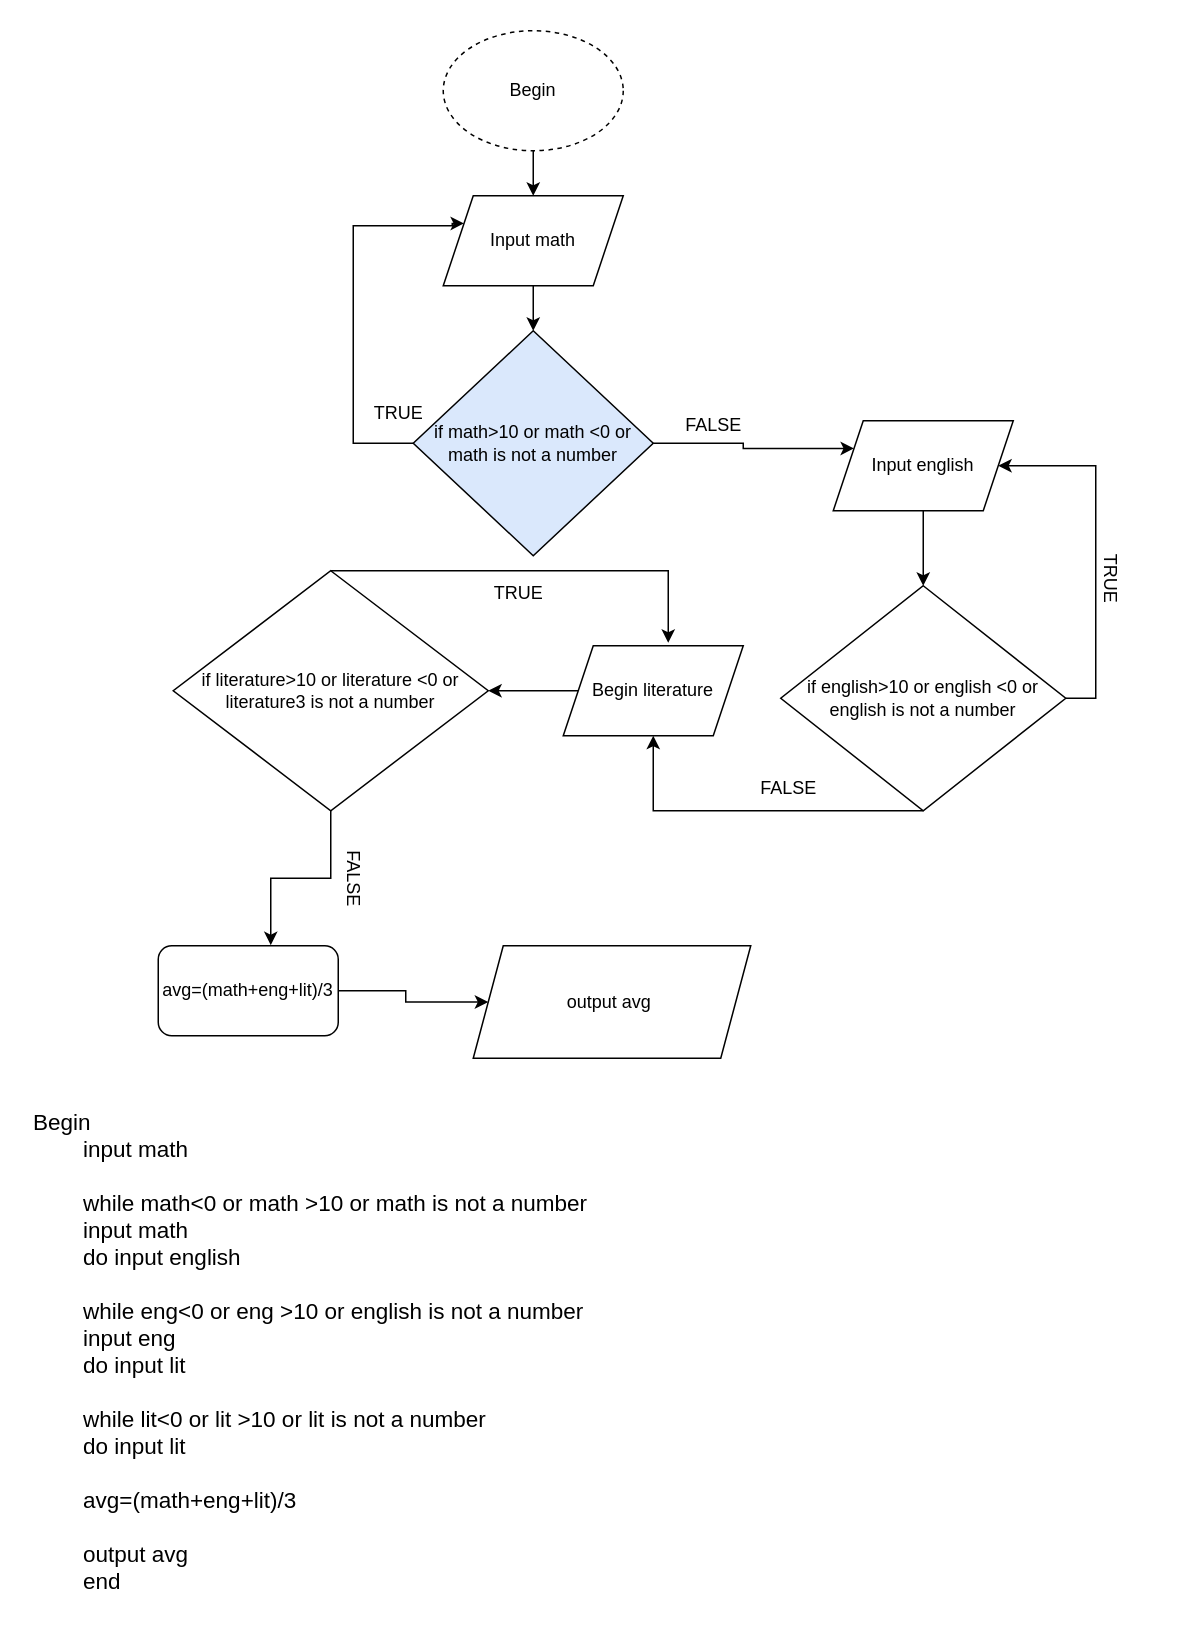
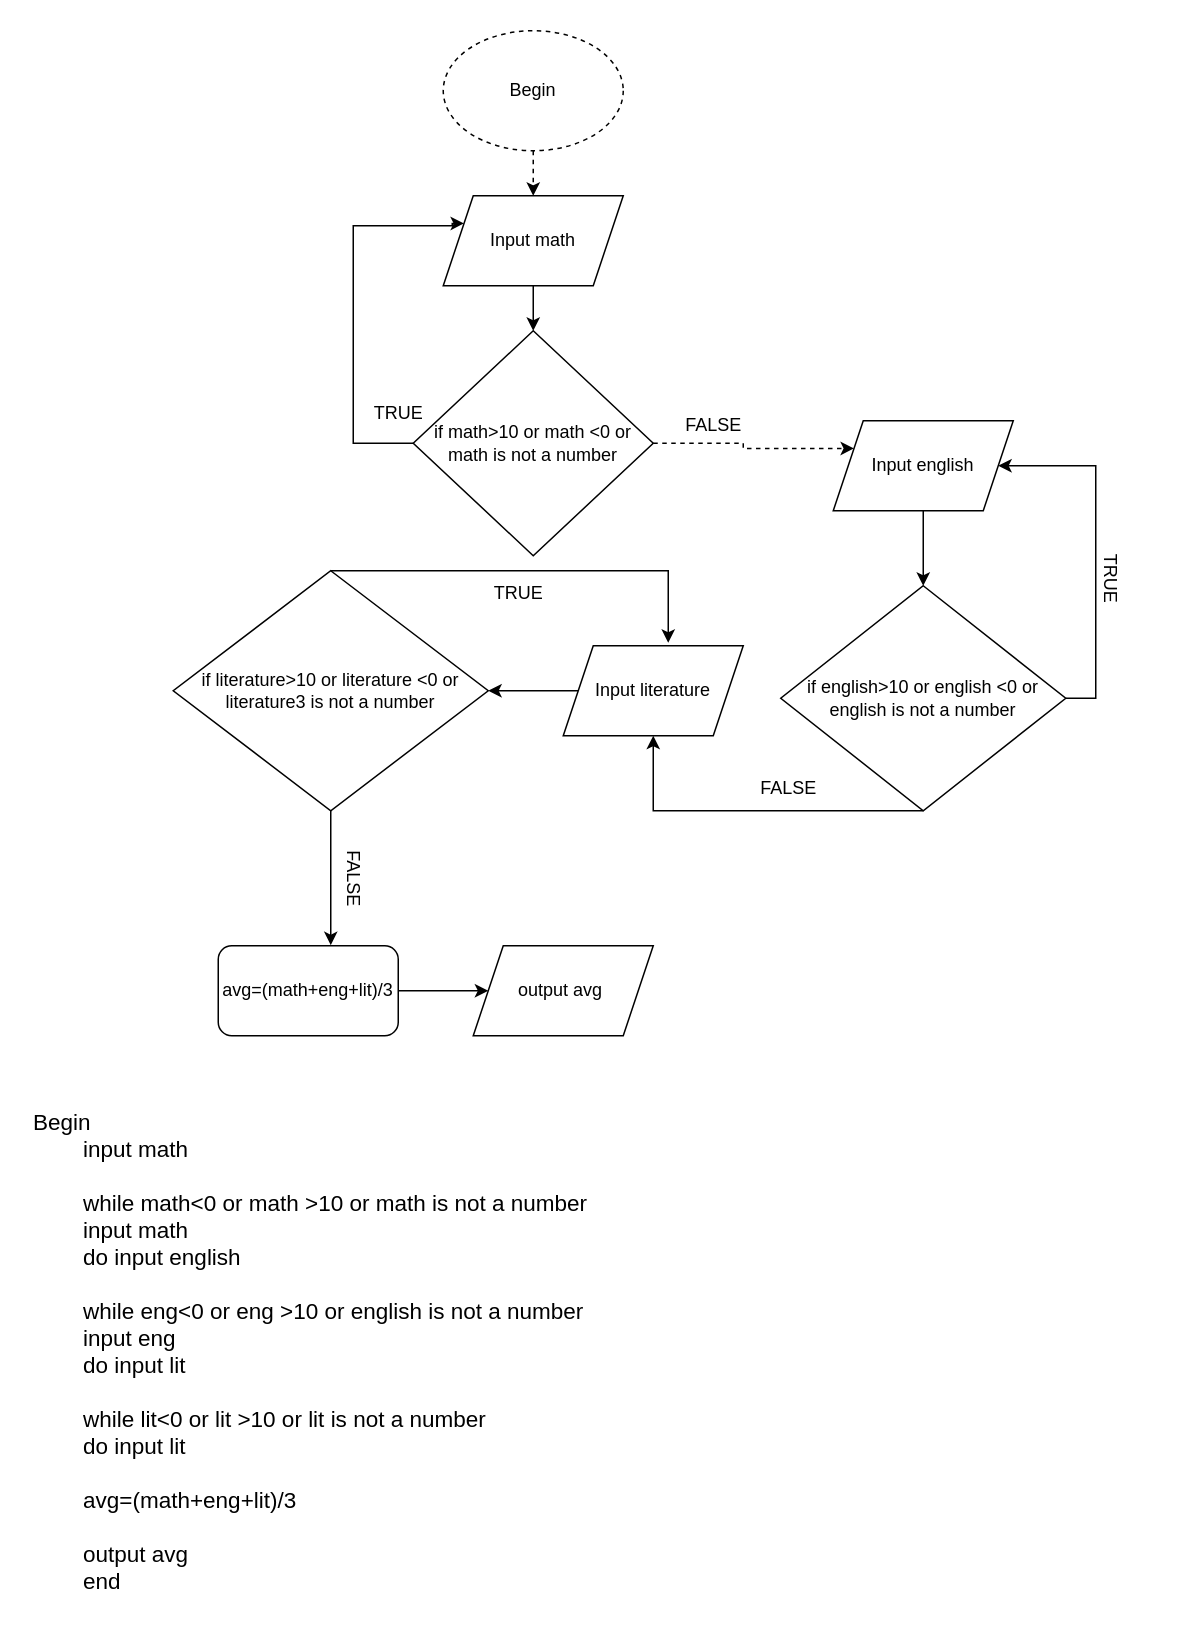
(533, 169) -> (533, 169)
(533, 443) -> (533, 443)
(747, 448) -> (747, 448)
(653, 691) -> (653, 691)
(248, 991) -> (308, 991)
(612, 1002) -> (563, 991)
